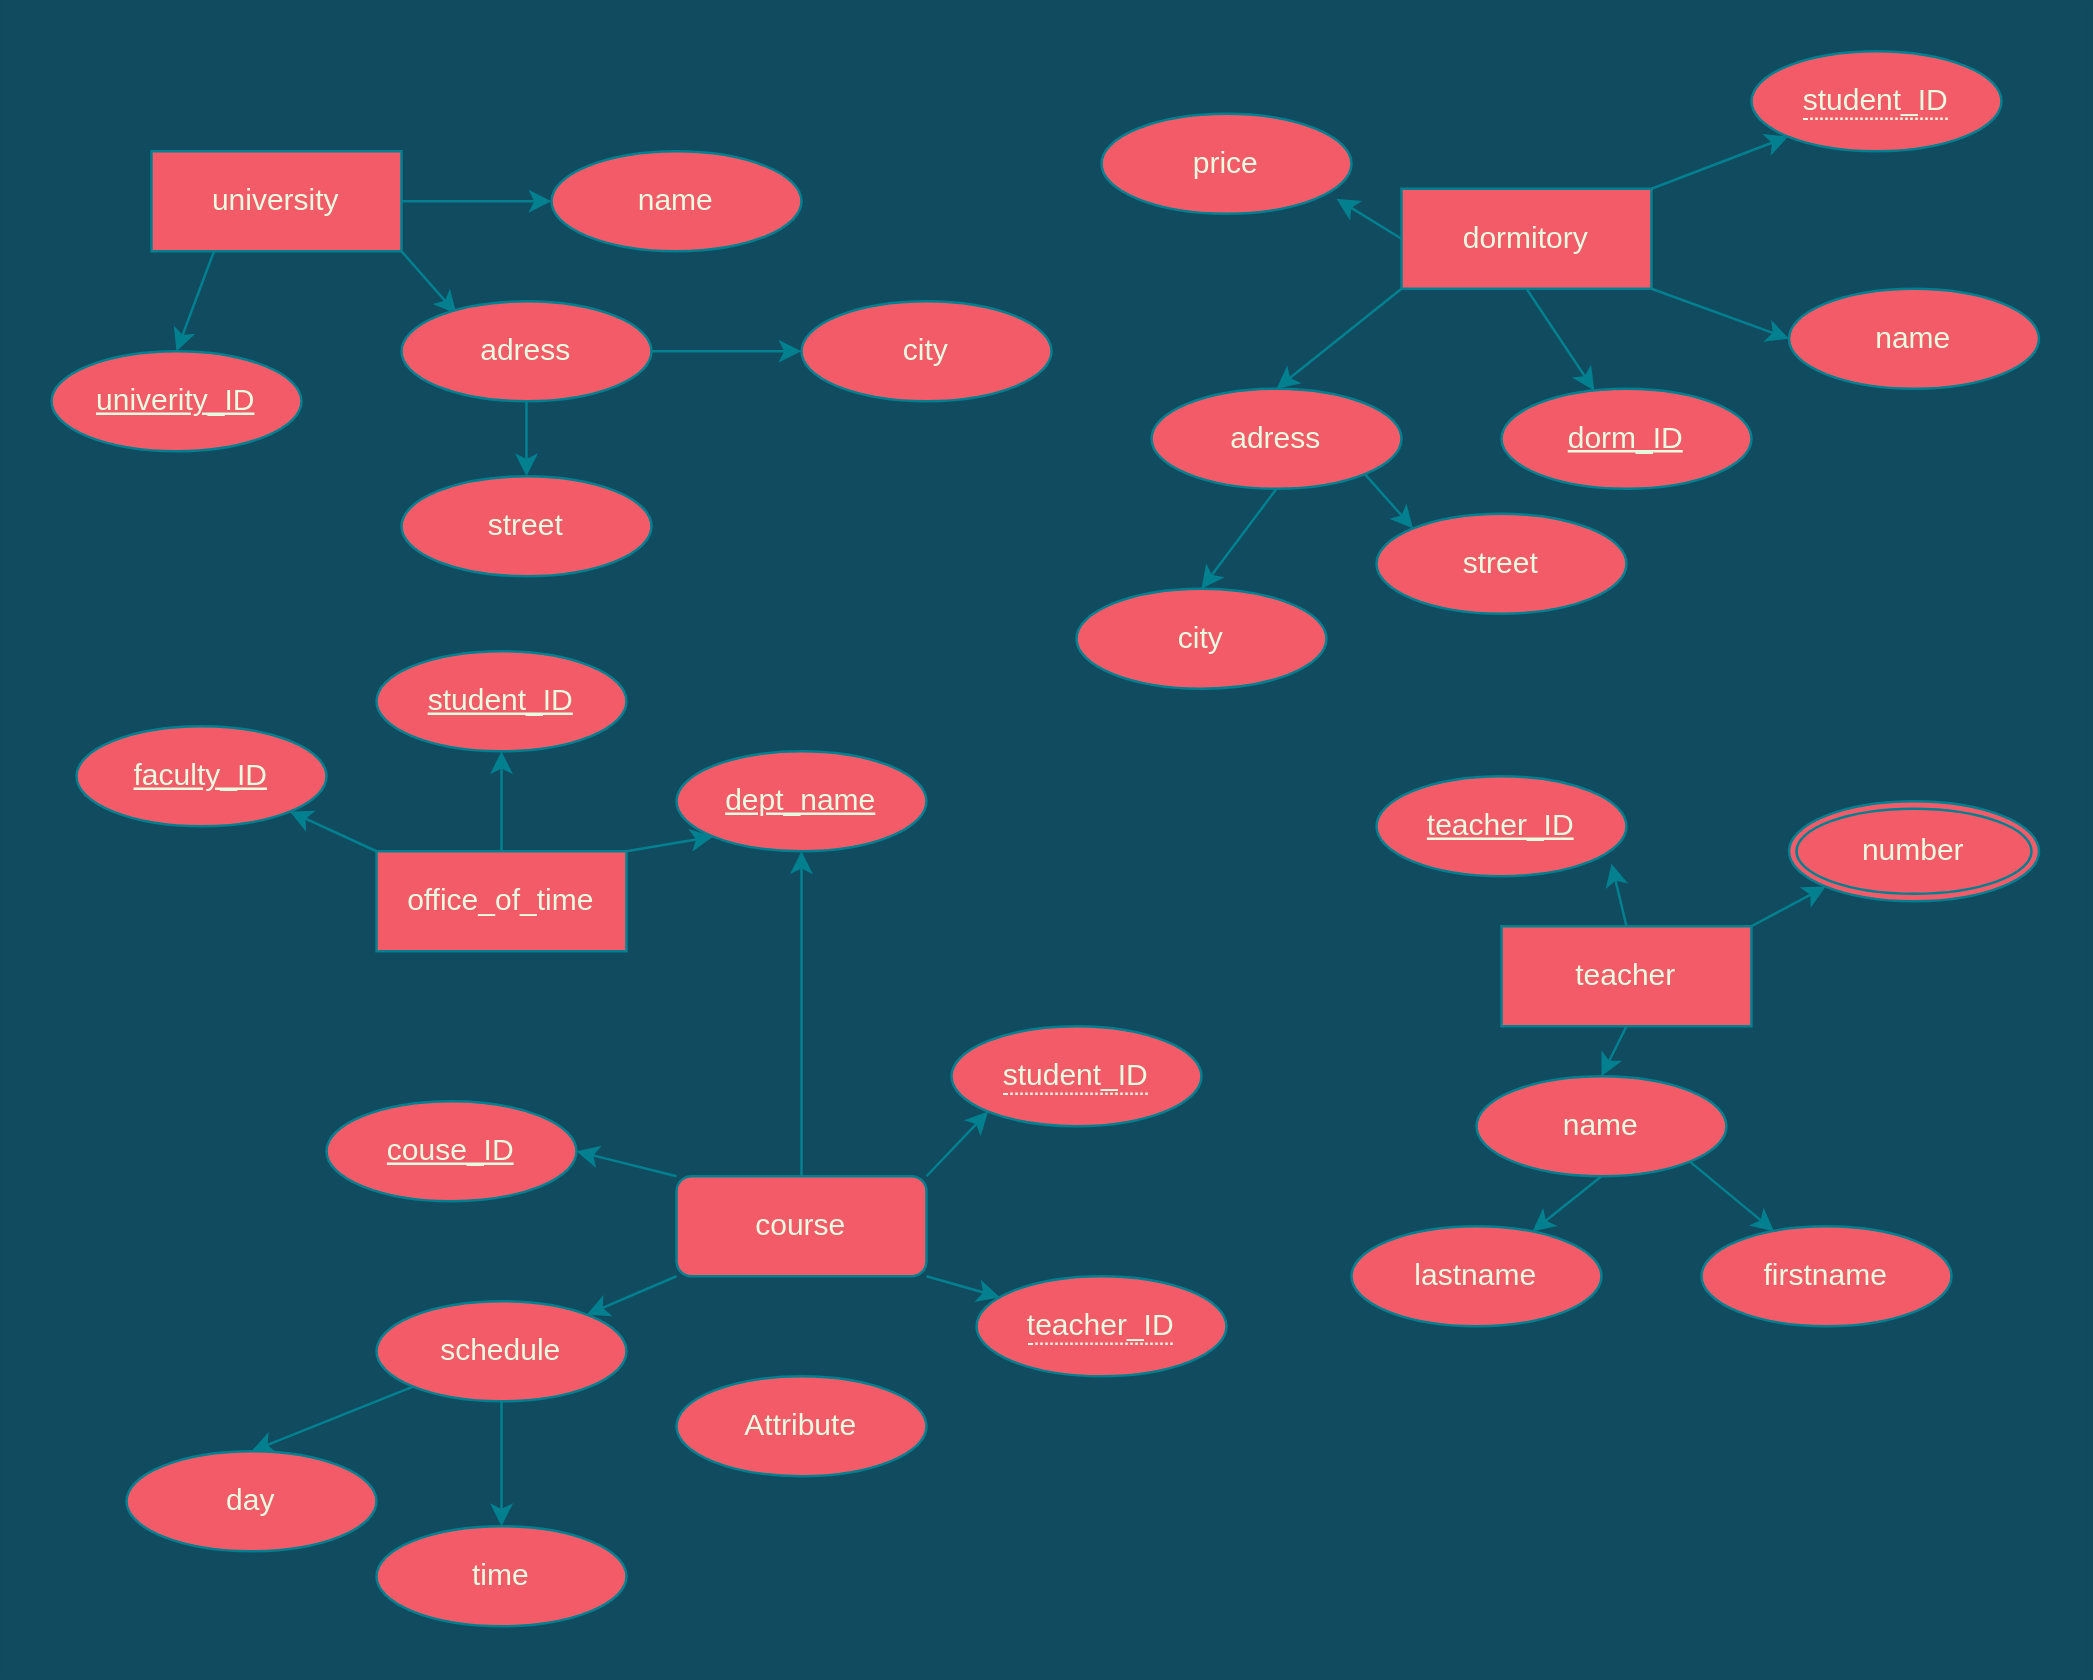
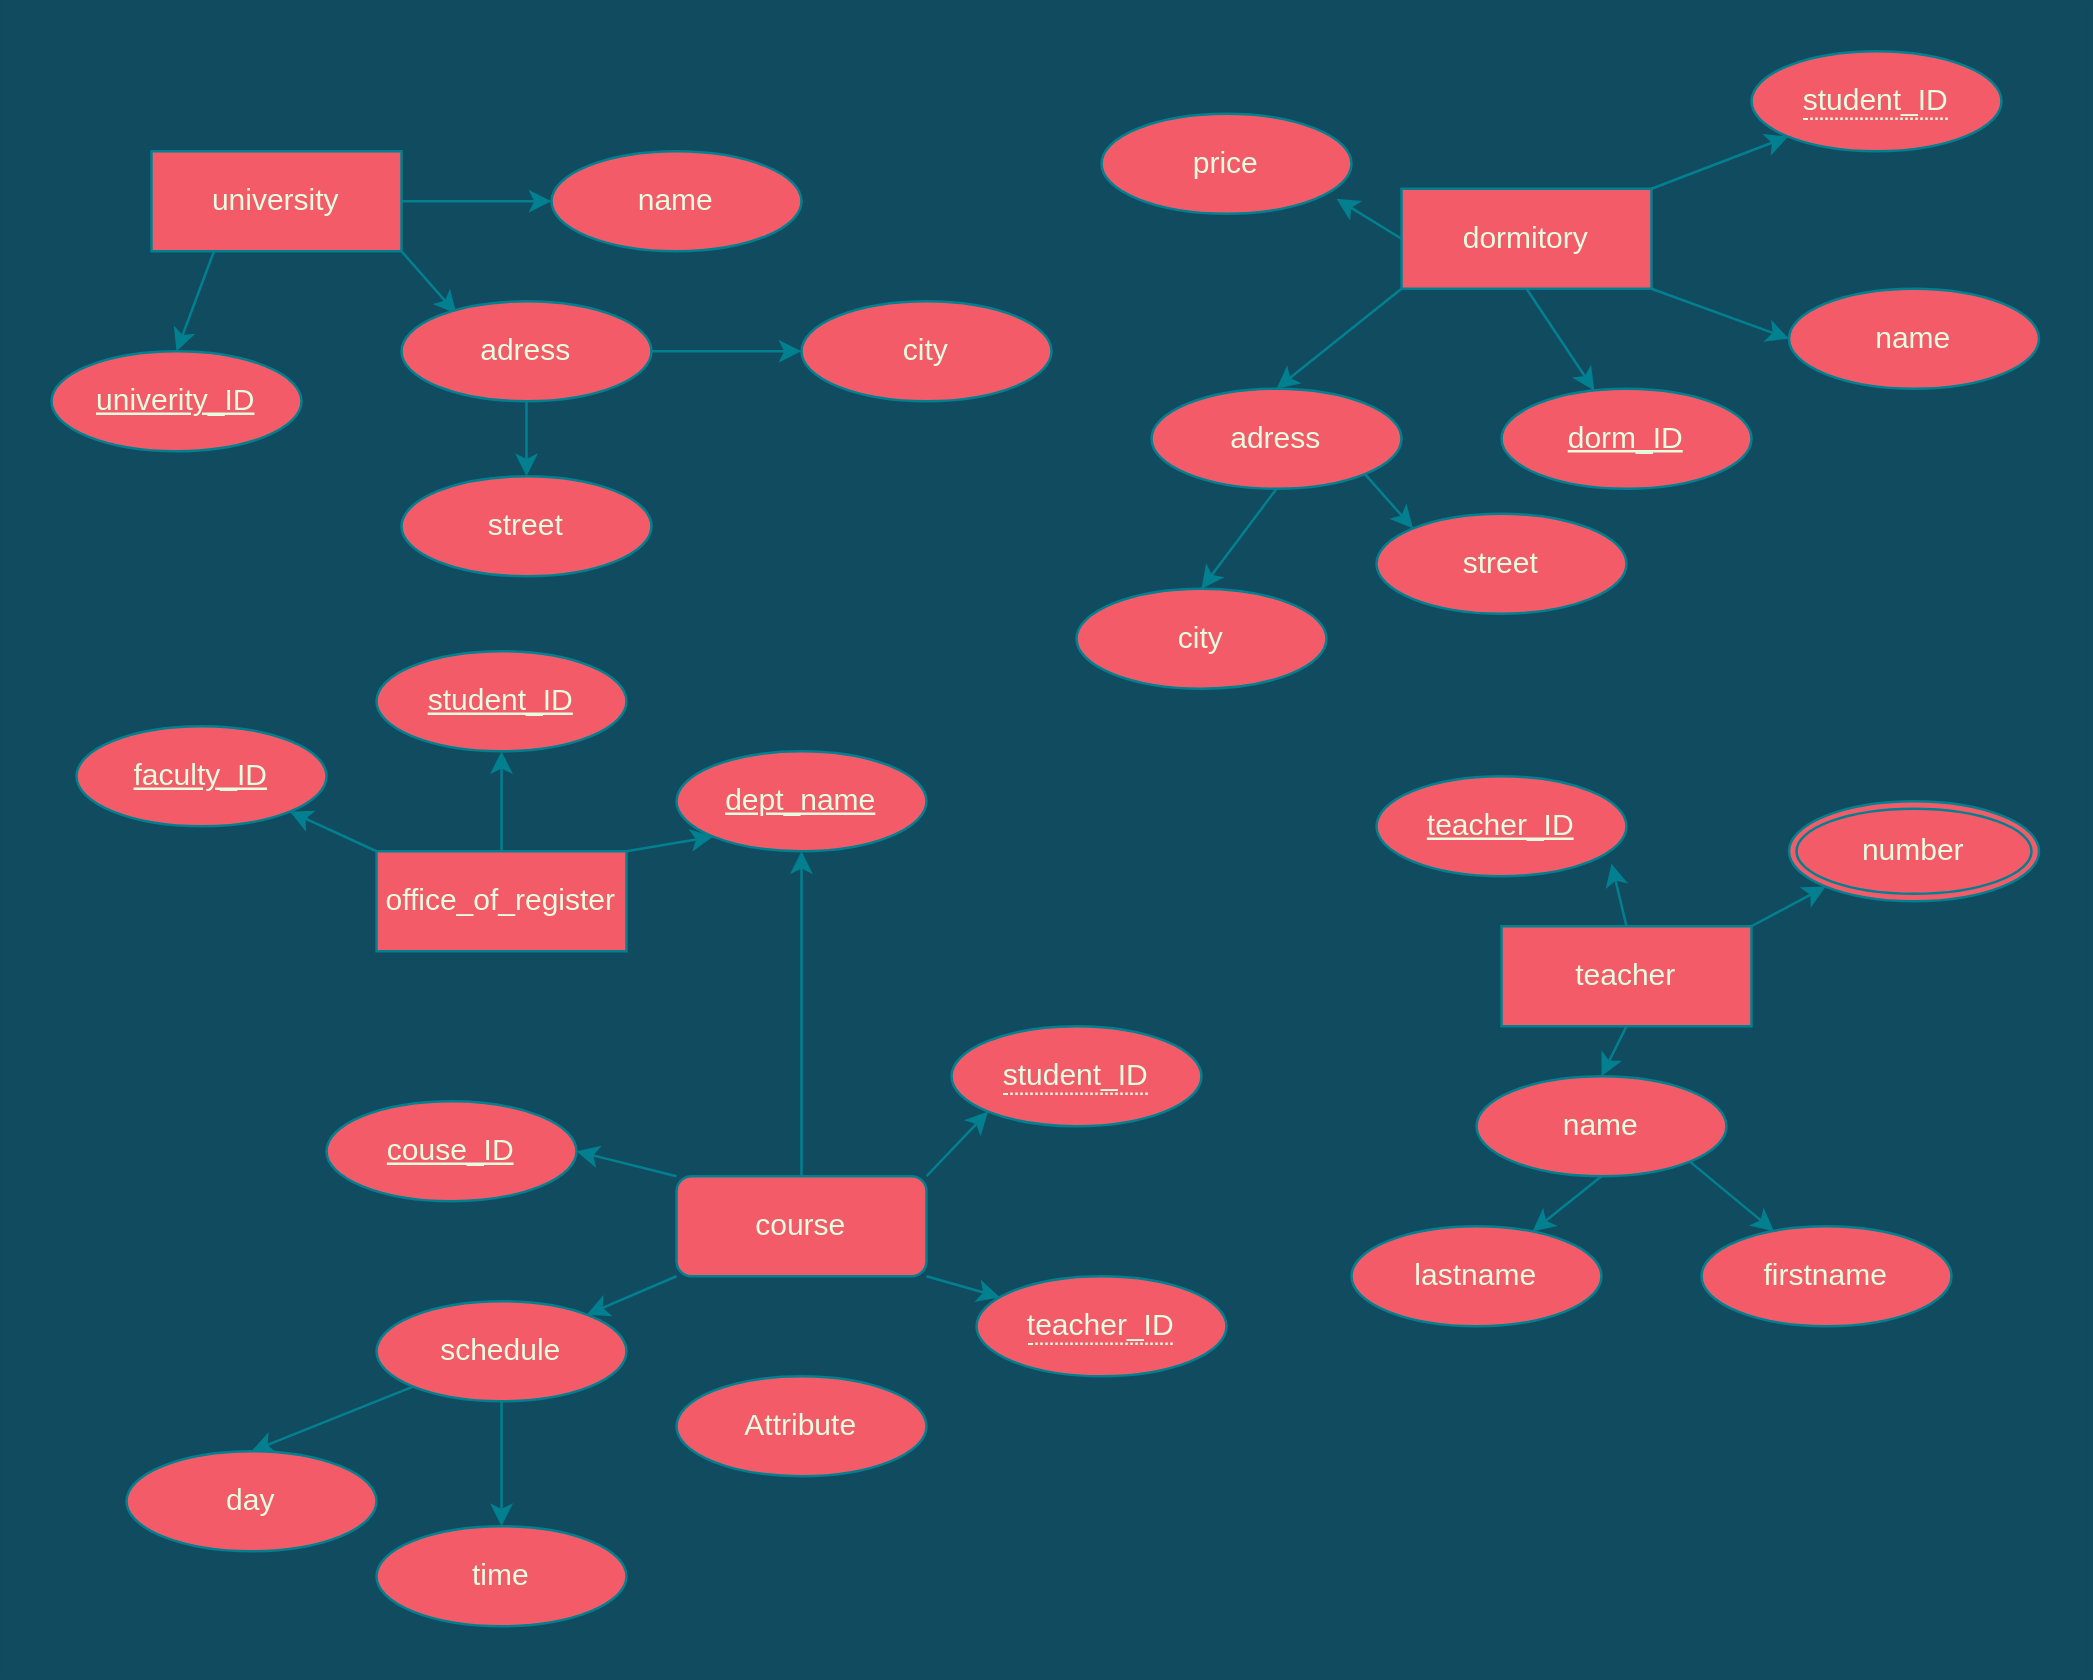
(501, 901) -> (501, 901)
